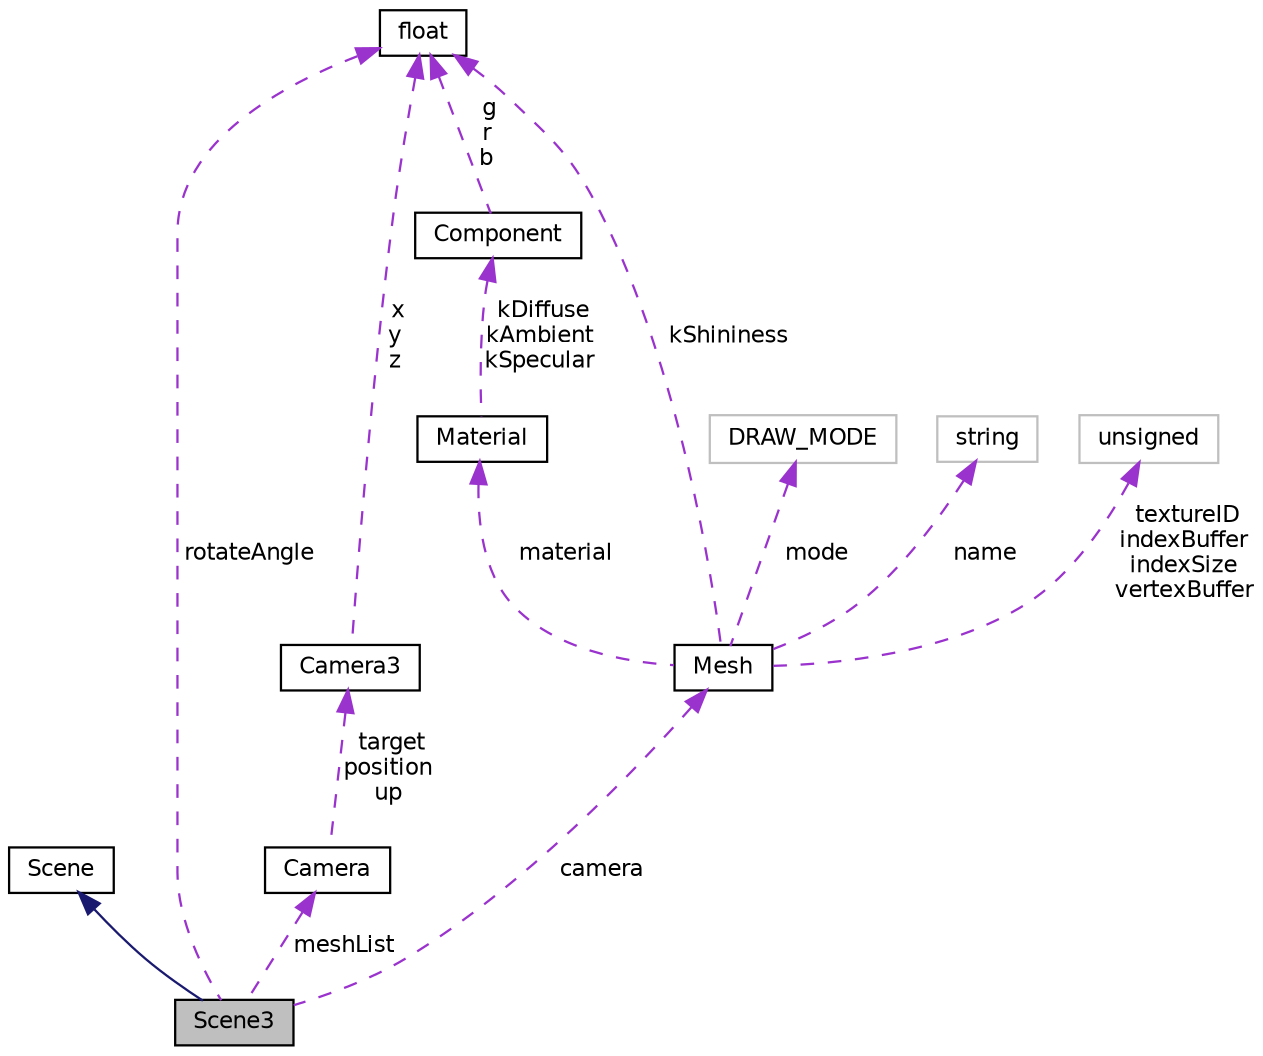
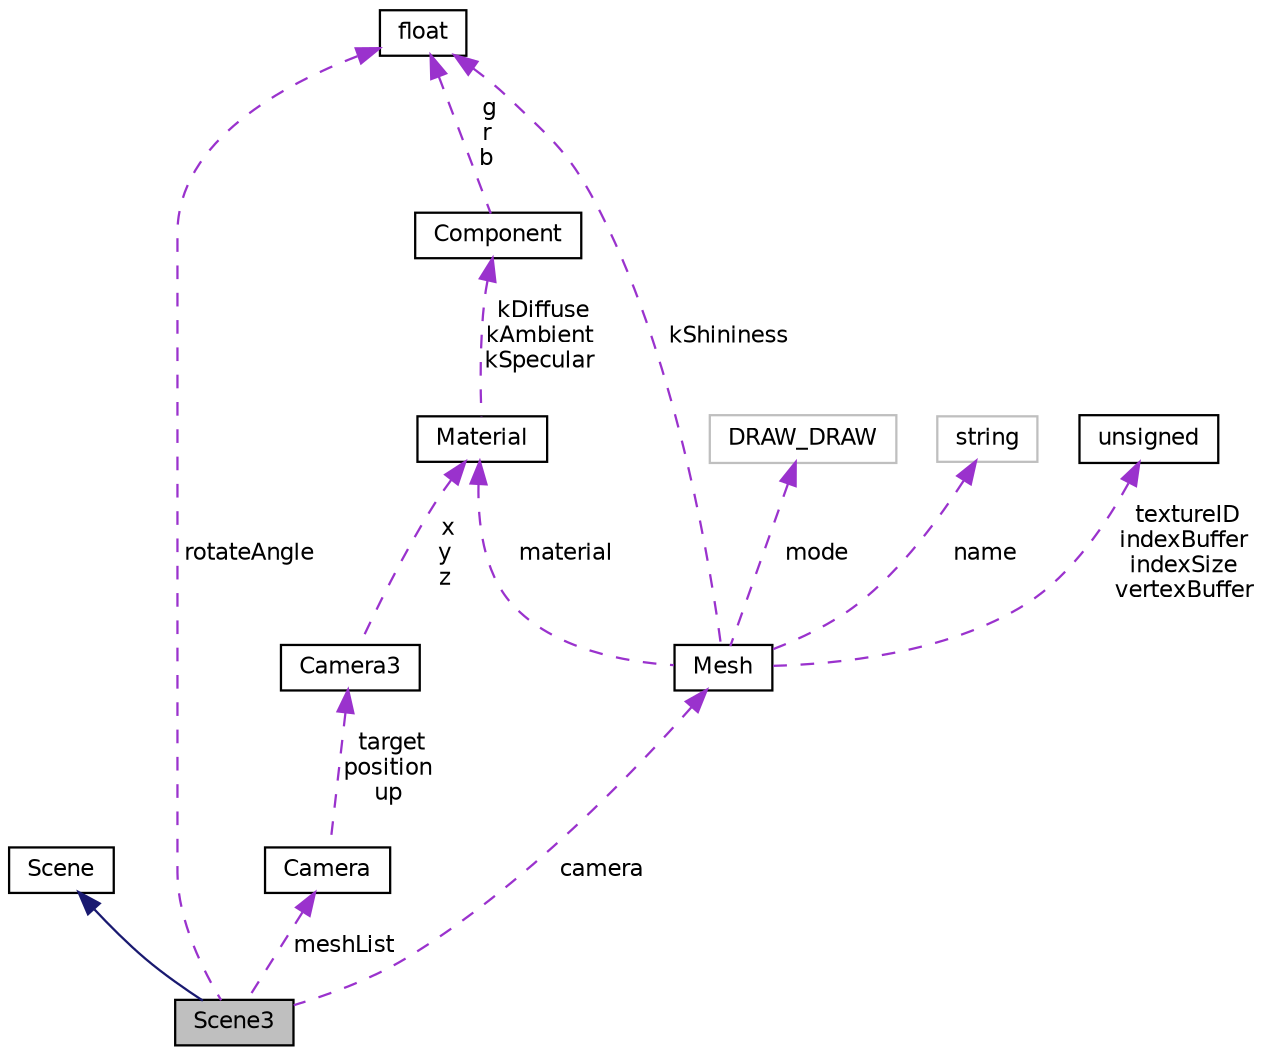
(377, 361) -> (402, 561)
(803, 439) -> (803, 439)
(1149, 439) -> (1149, 439)
